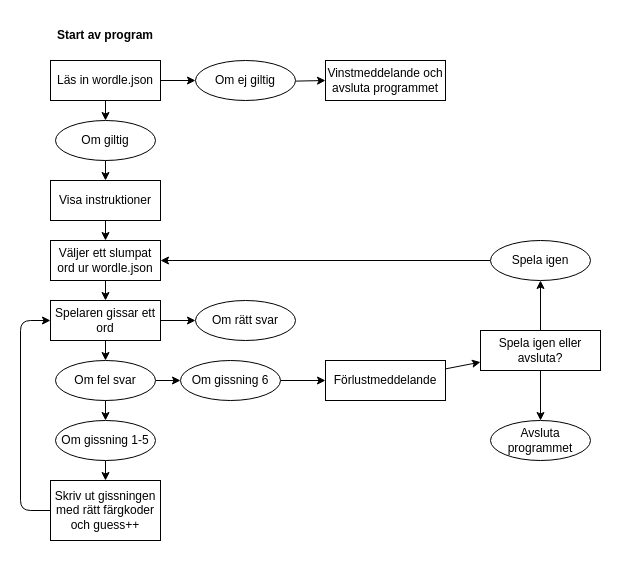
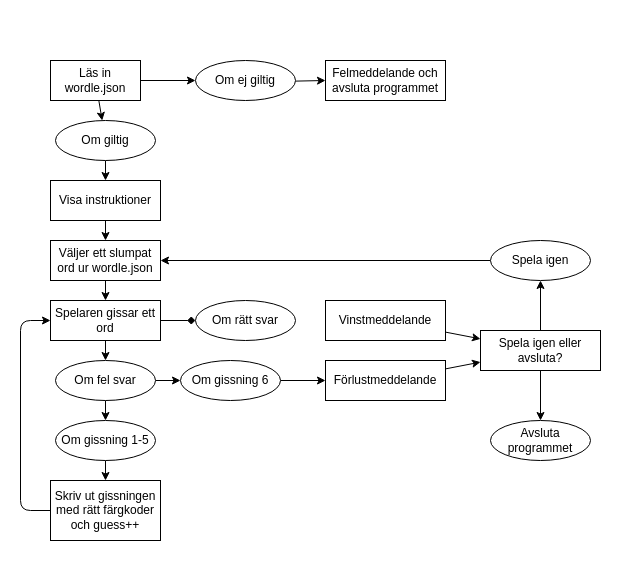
(106, 36) -> none
(106, 81) -> (96, 81)
(386, 81) -> (386, 81)
(187, 321) -> (187, 321)
none -> (386, 321)
none -> (459, 335)
